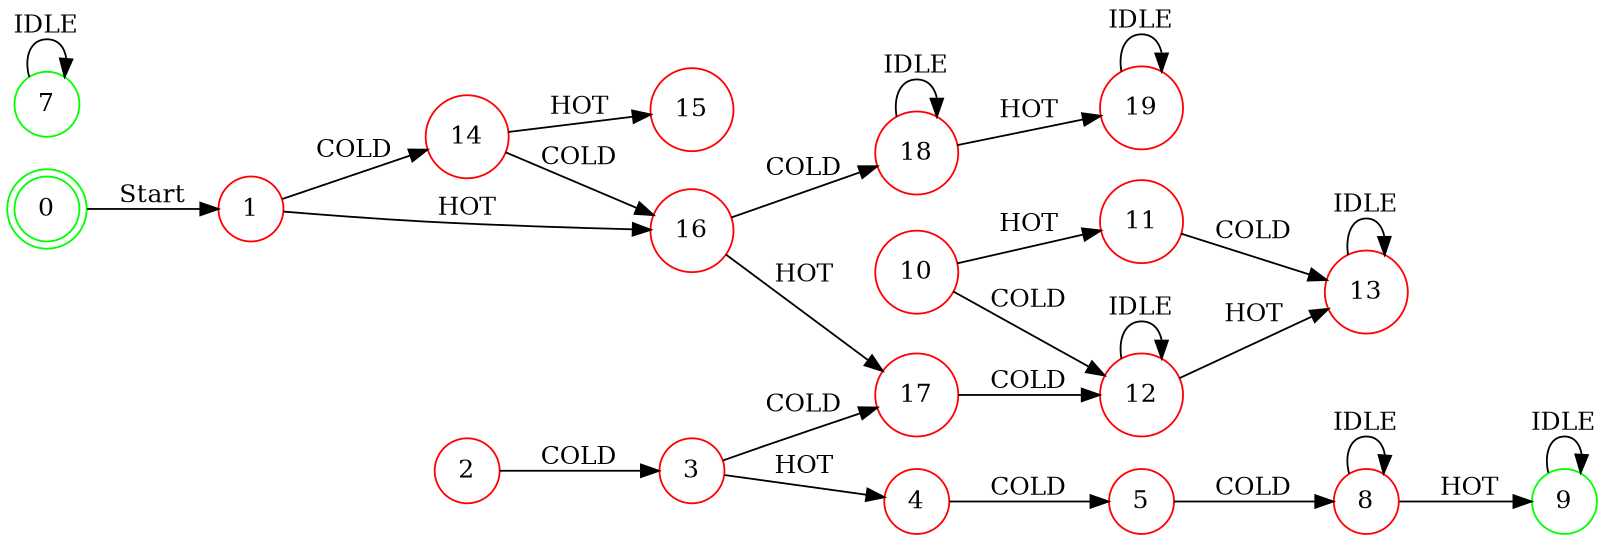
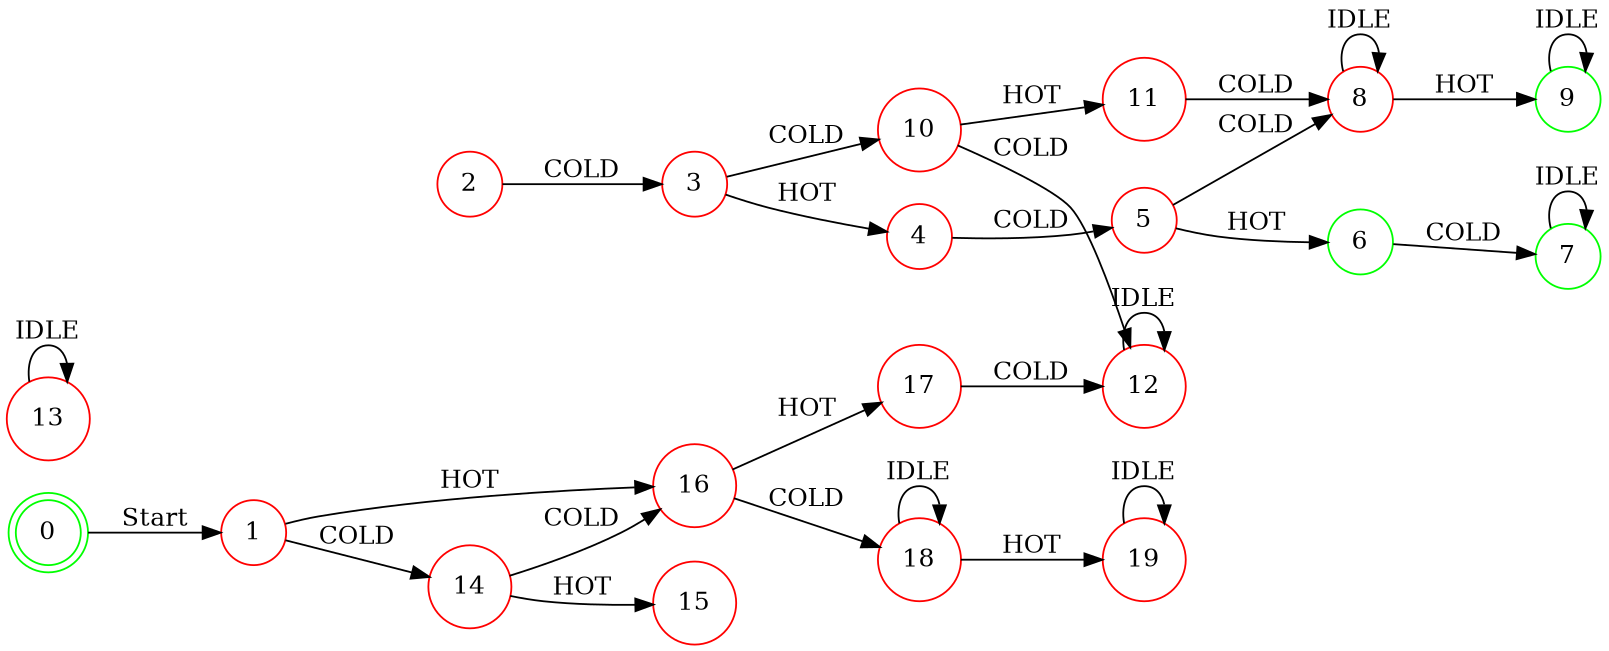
none -> (1360, 242)
(1245, 254) -> (1247, 99)
(1246, 347) -> none
(791, 437) -> (794, 160)
